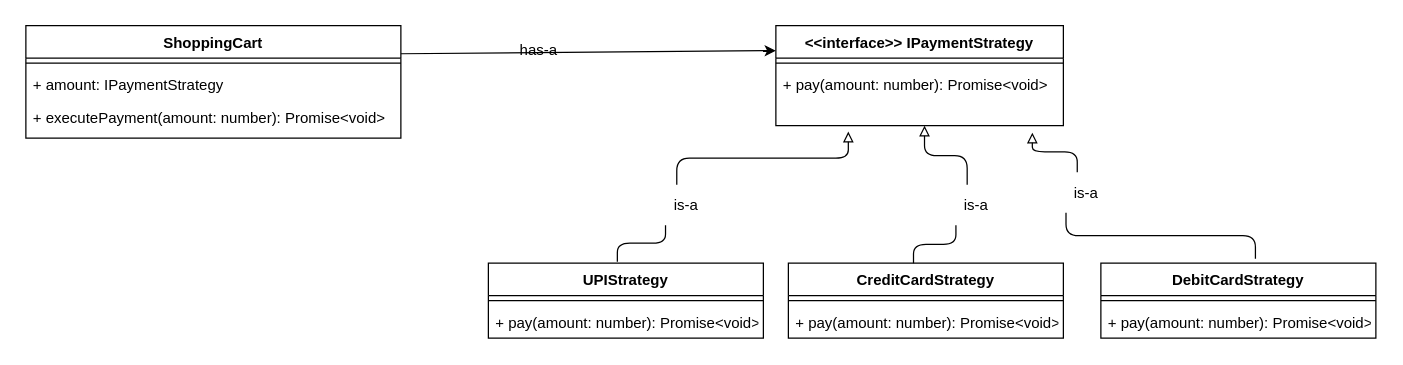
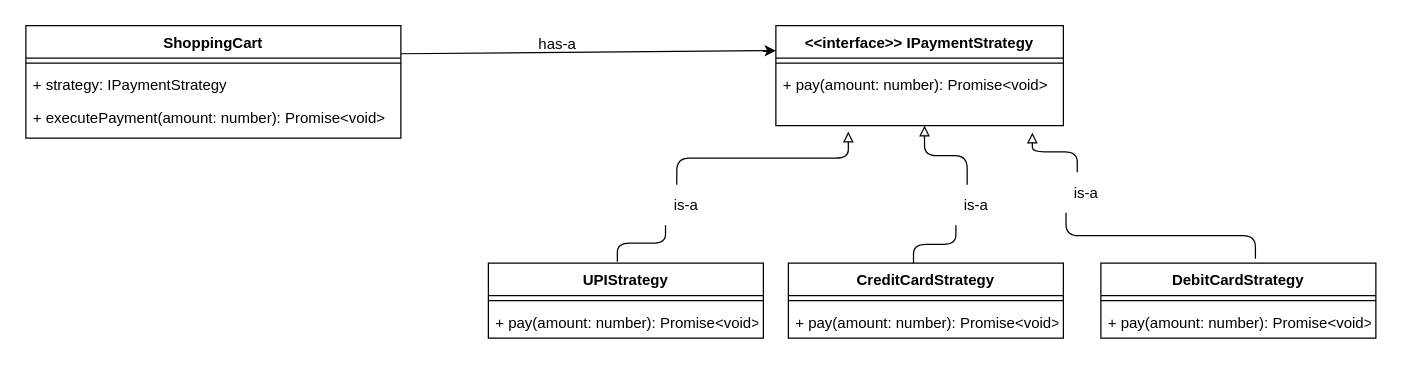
(538, 51) -> (557, 44)
(136, 85) -> (144, 85)
